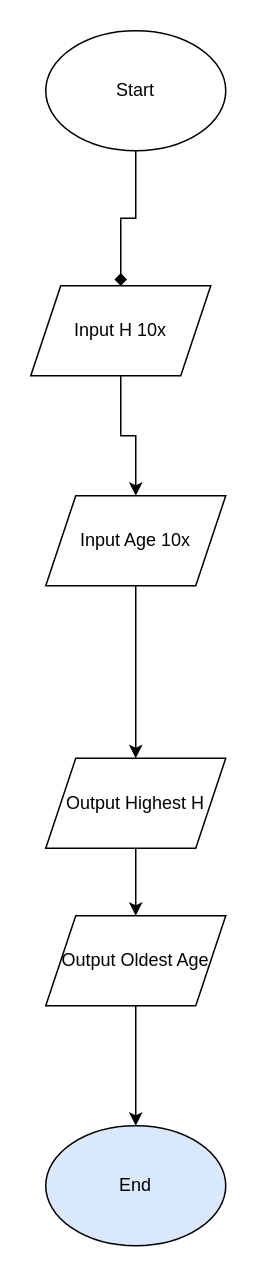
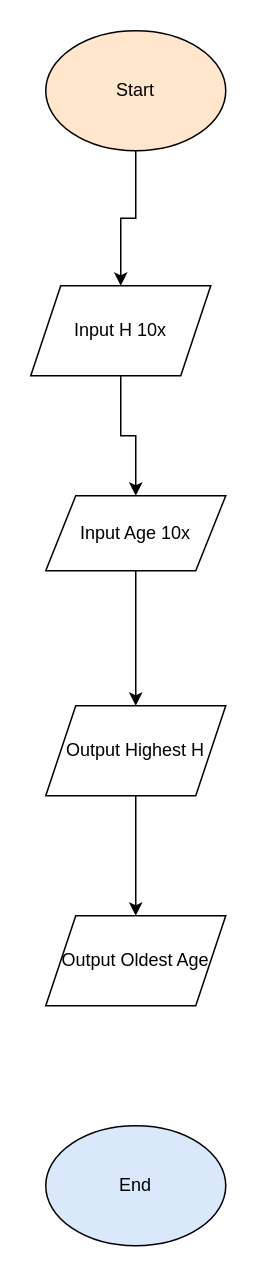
(136, 91) -> (136, 91)
(121, 273) -> (121, 274)
(136, 541) -> (136, 533)
(136, 803) -> (136, 751)
(136, 1061) -> none
